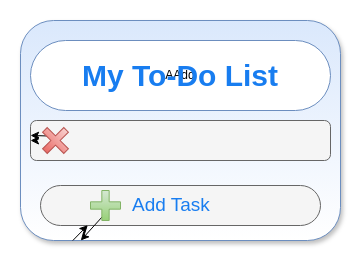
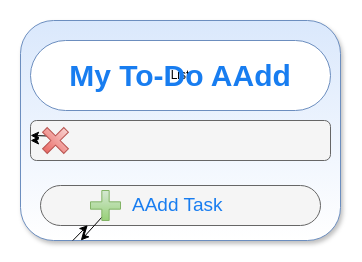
(181, 76) -> (181, 76)
(181, 76) -> (181, 76)
(173, 206) -> (178, 206)
